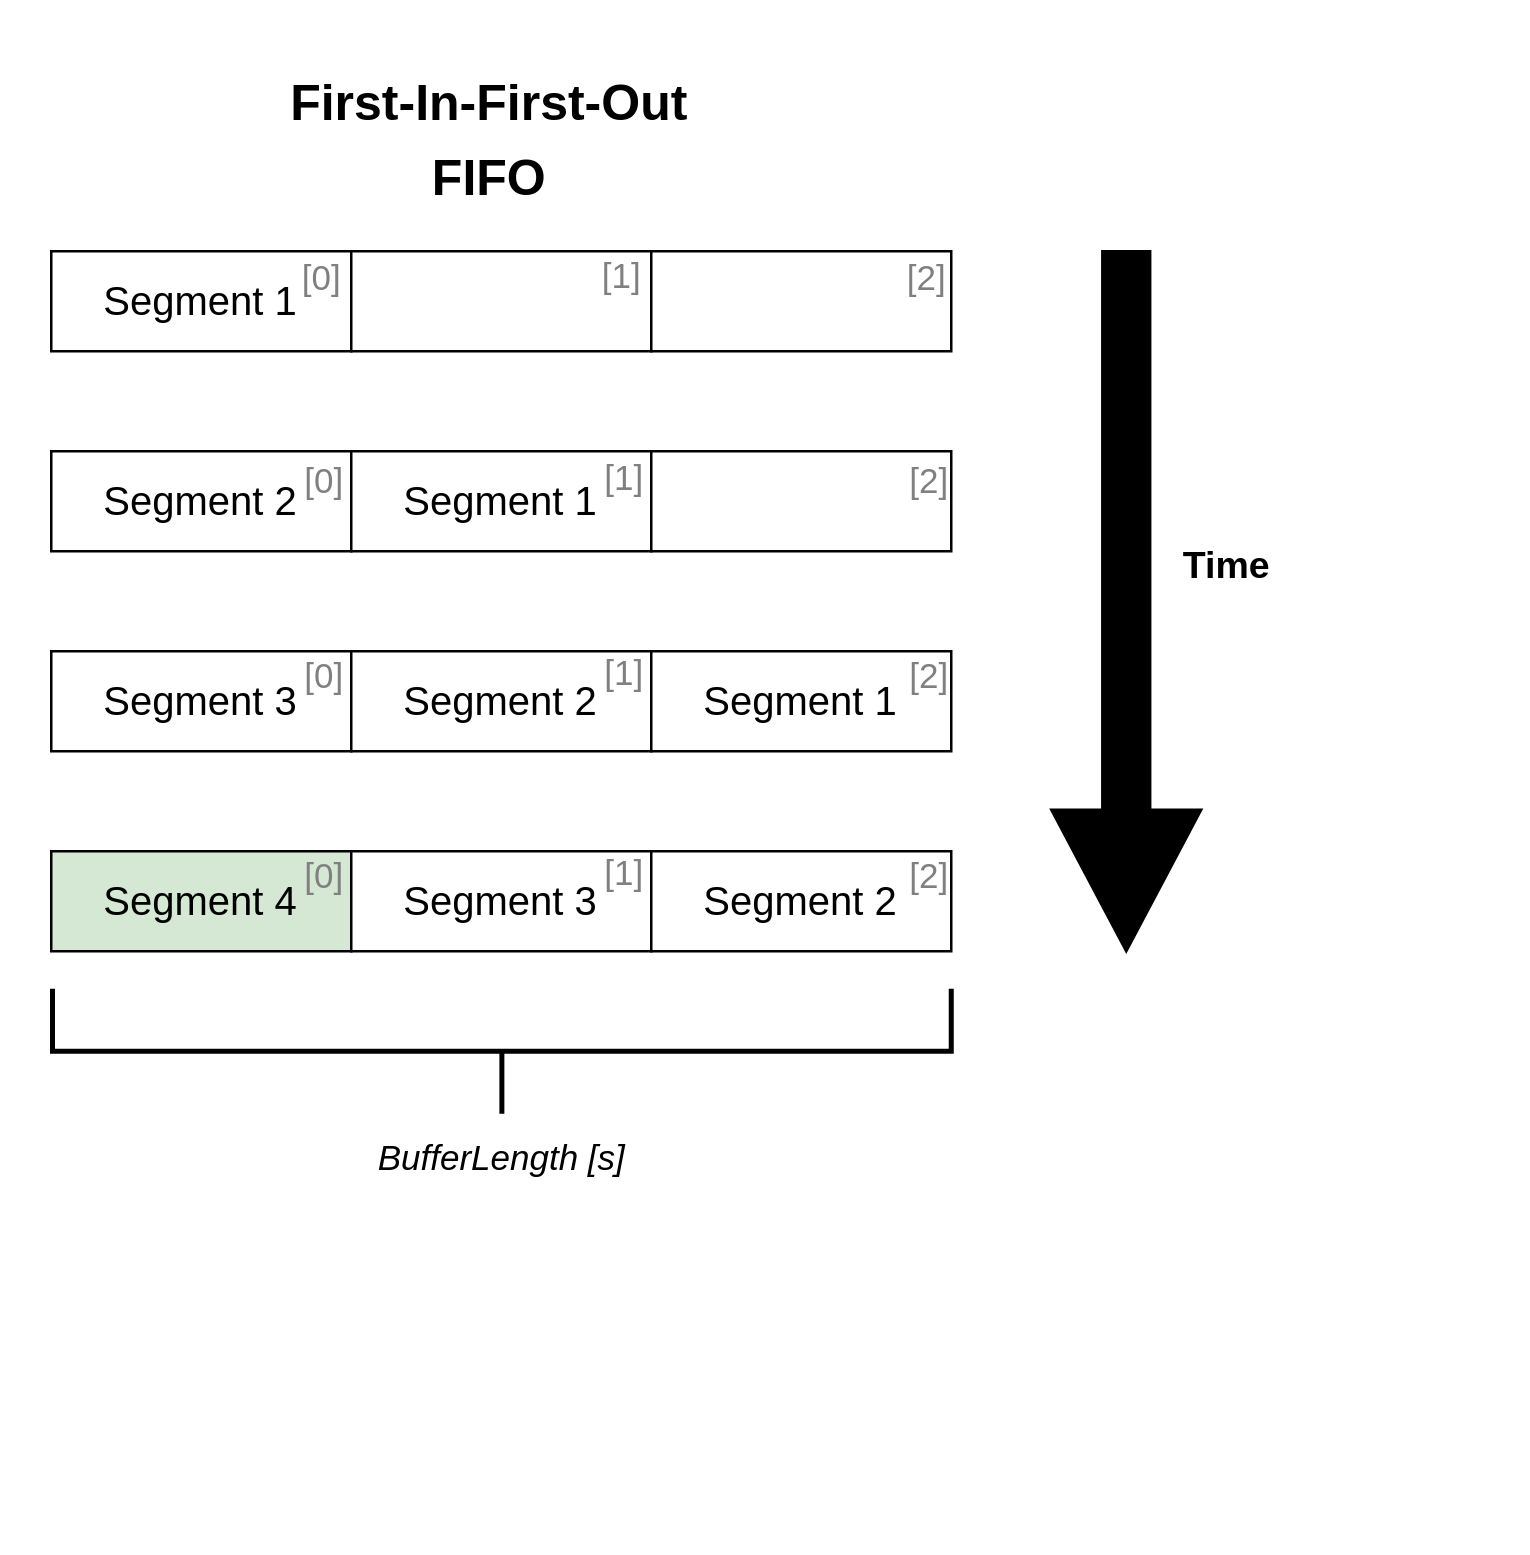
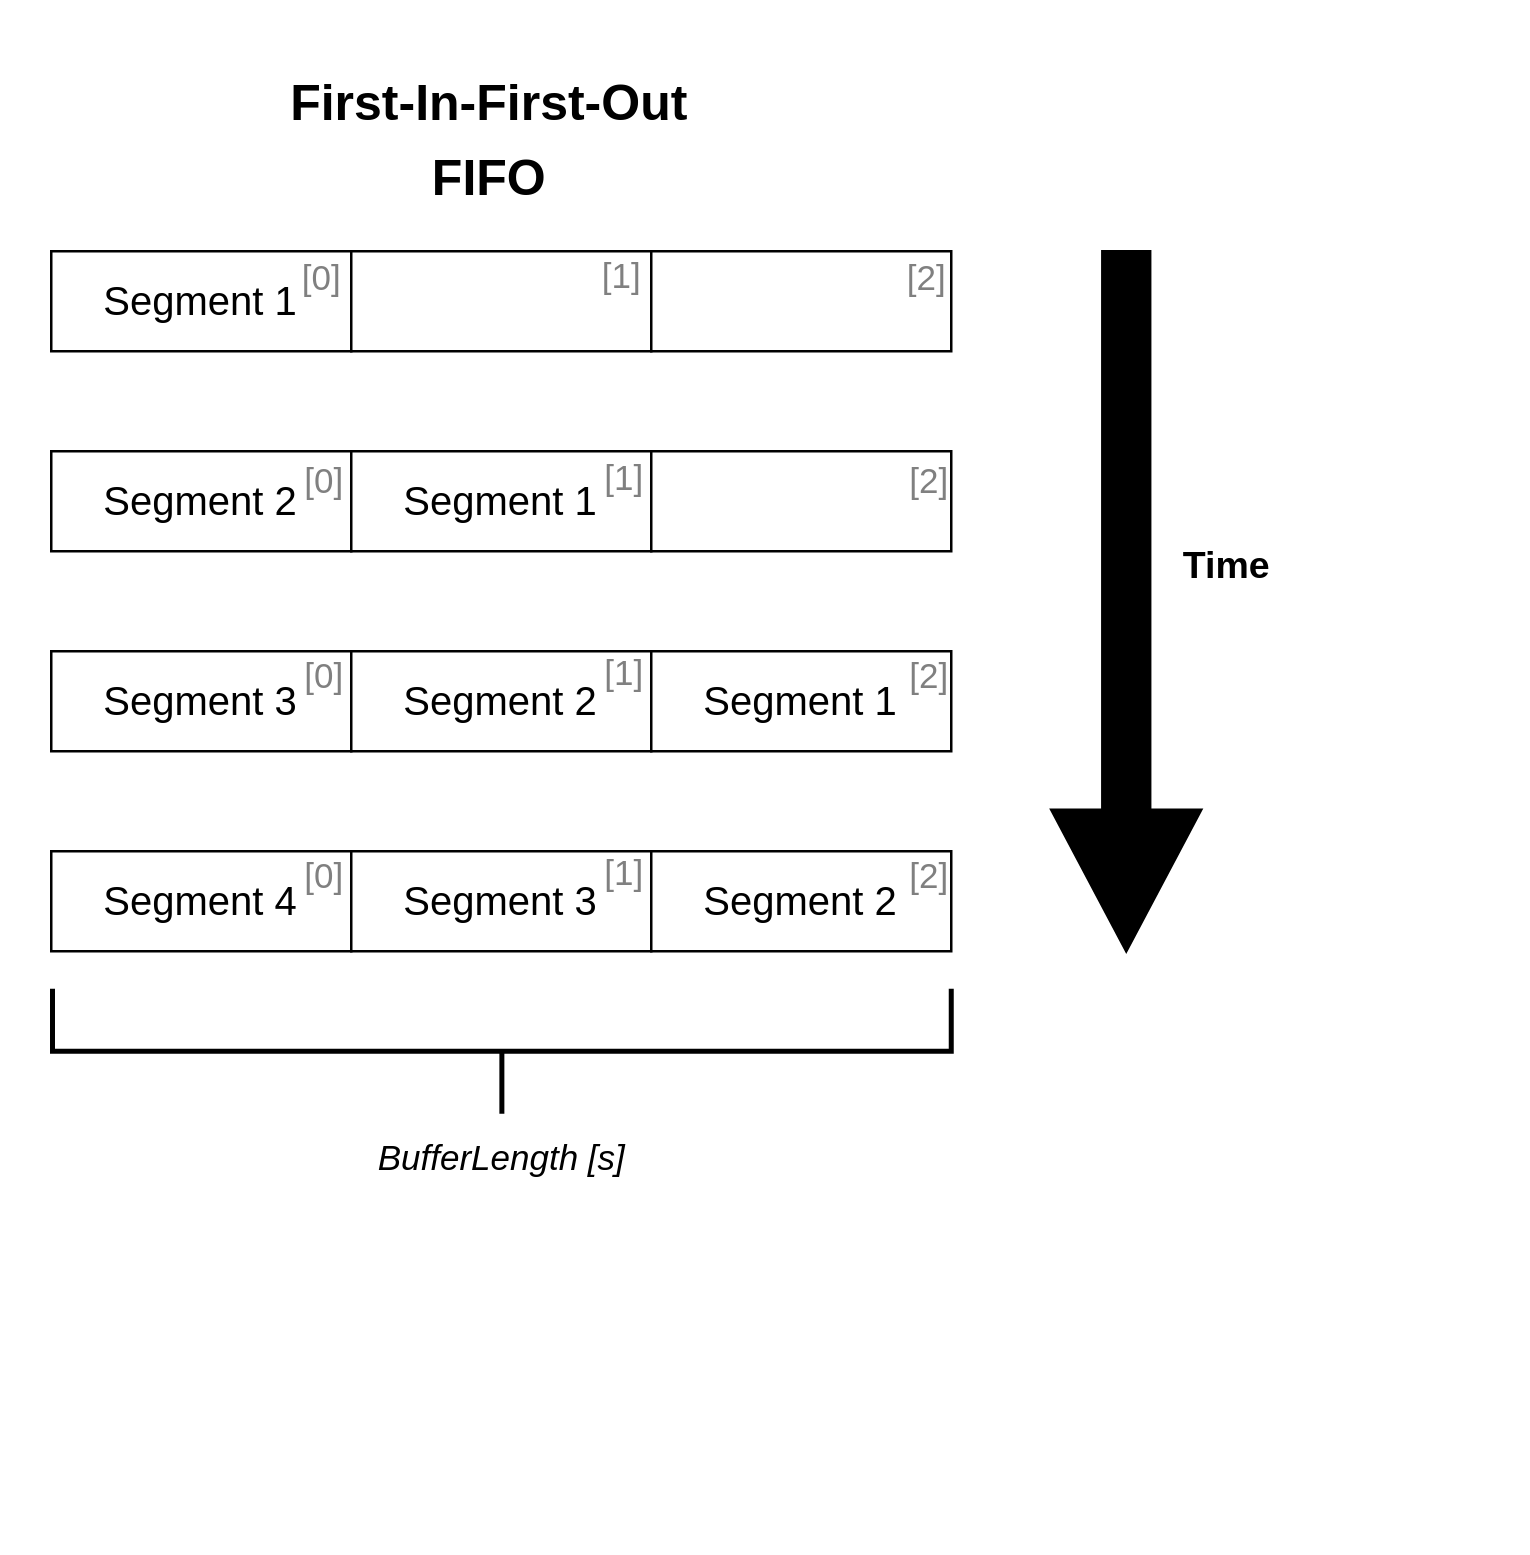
(201, 901) -> (201, 901)
